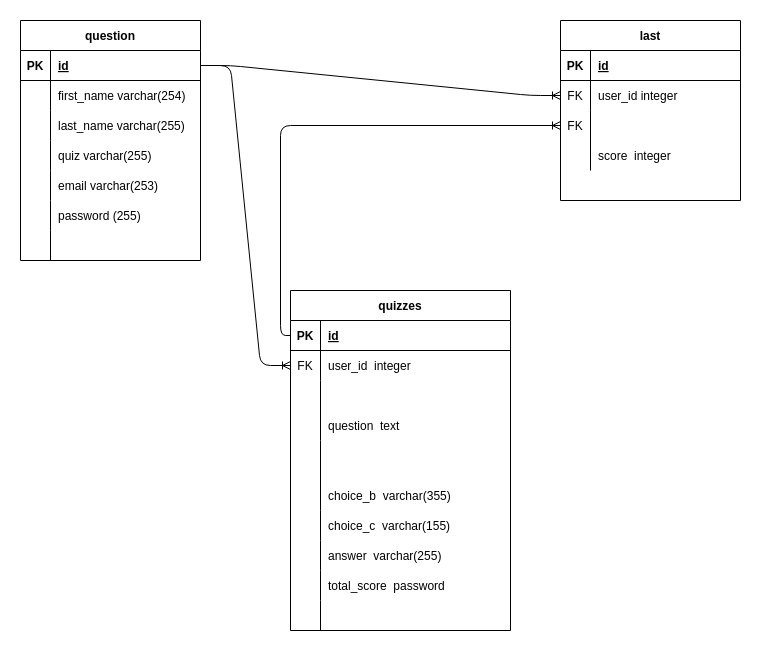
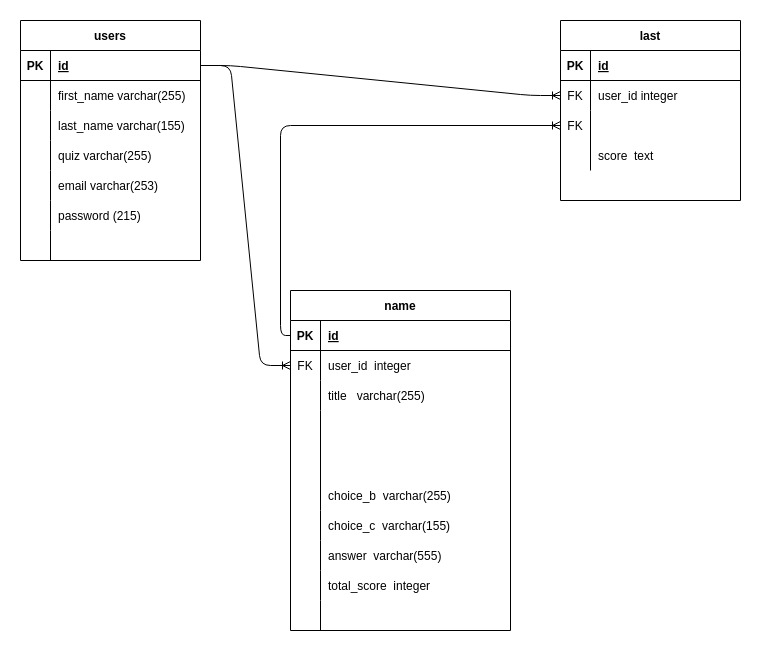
(110, 36) -> (110, 36)
(132, 96) -> (132, 96)
(129, 126) -> (129, 126)
(642, 156) -> (633, 156)
(103, 216) -> (103, 216)
(400, 306) -> (400, 306)
none -> (416, 396)
(416, 426) -> none
(399, 496) -> (399, 496)
(394, 556) -> (394, 556)
(395, 586) -> (391, 586)
